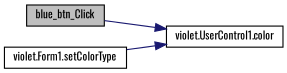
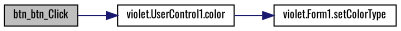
(65, 16) -> (41, 16)
(141, 48) -> (249, 16)
